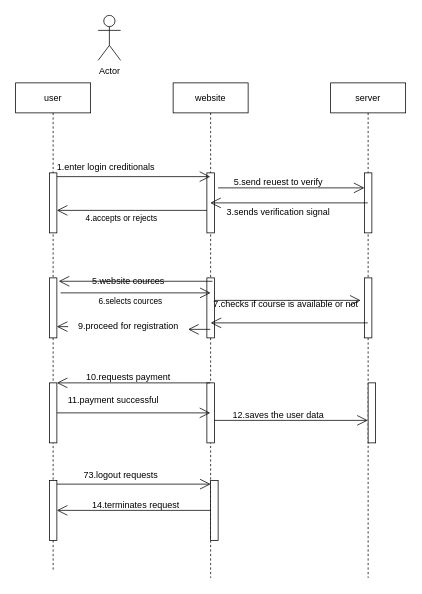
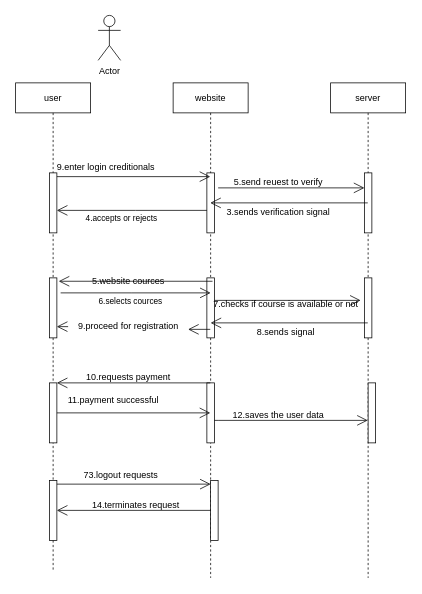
(106, 168) -> (106, 168)
none -> (285, 333)
